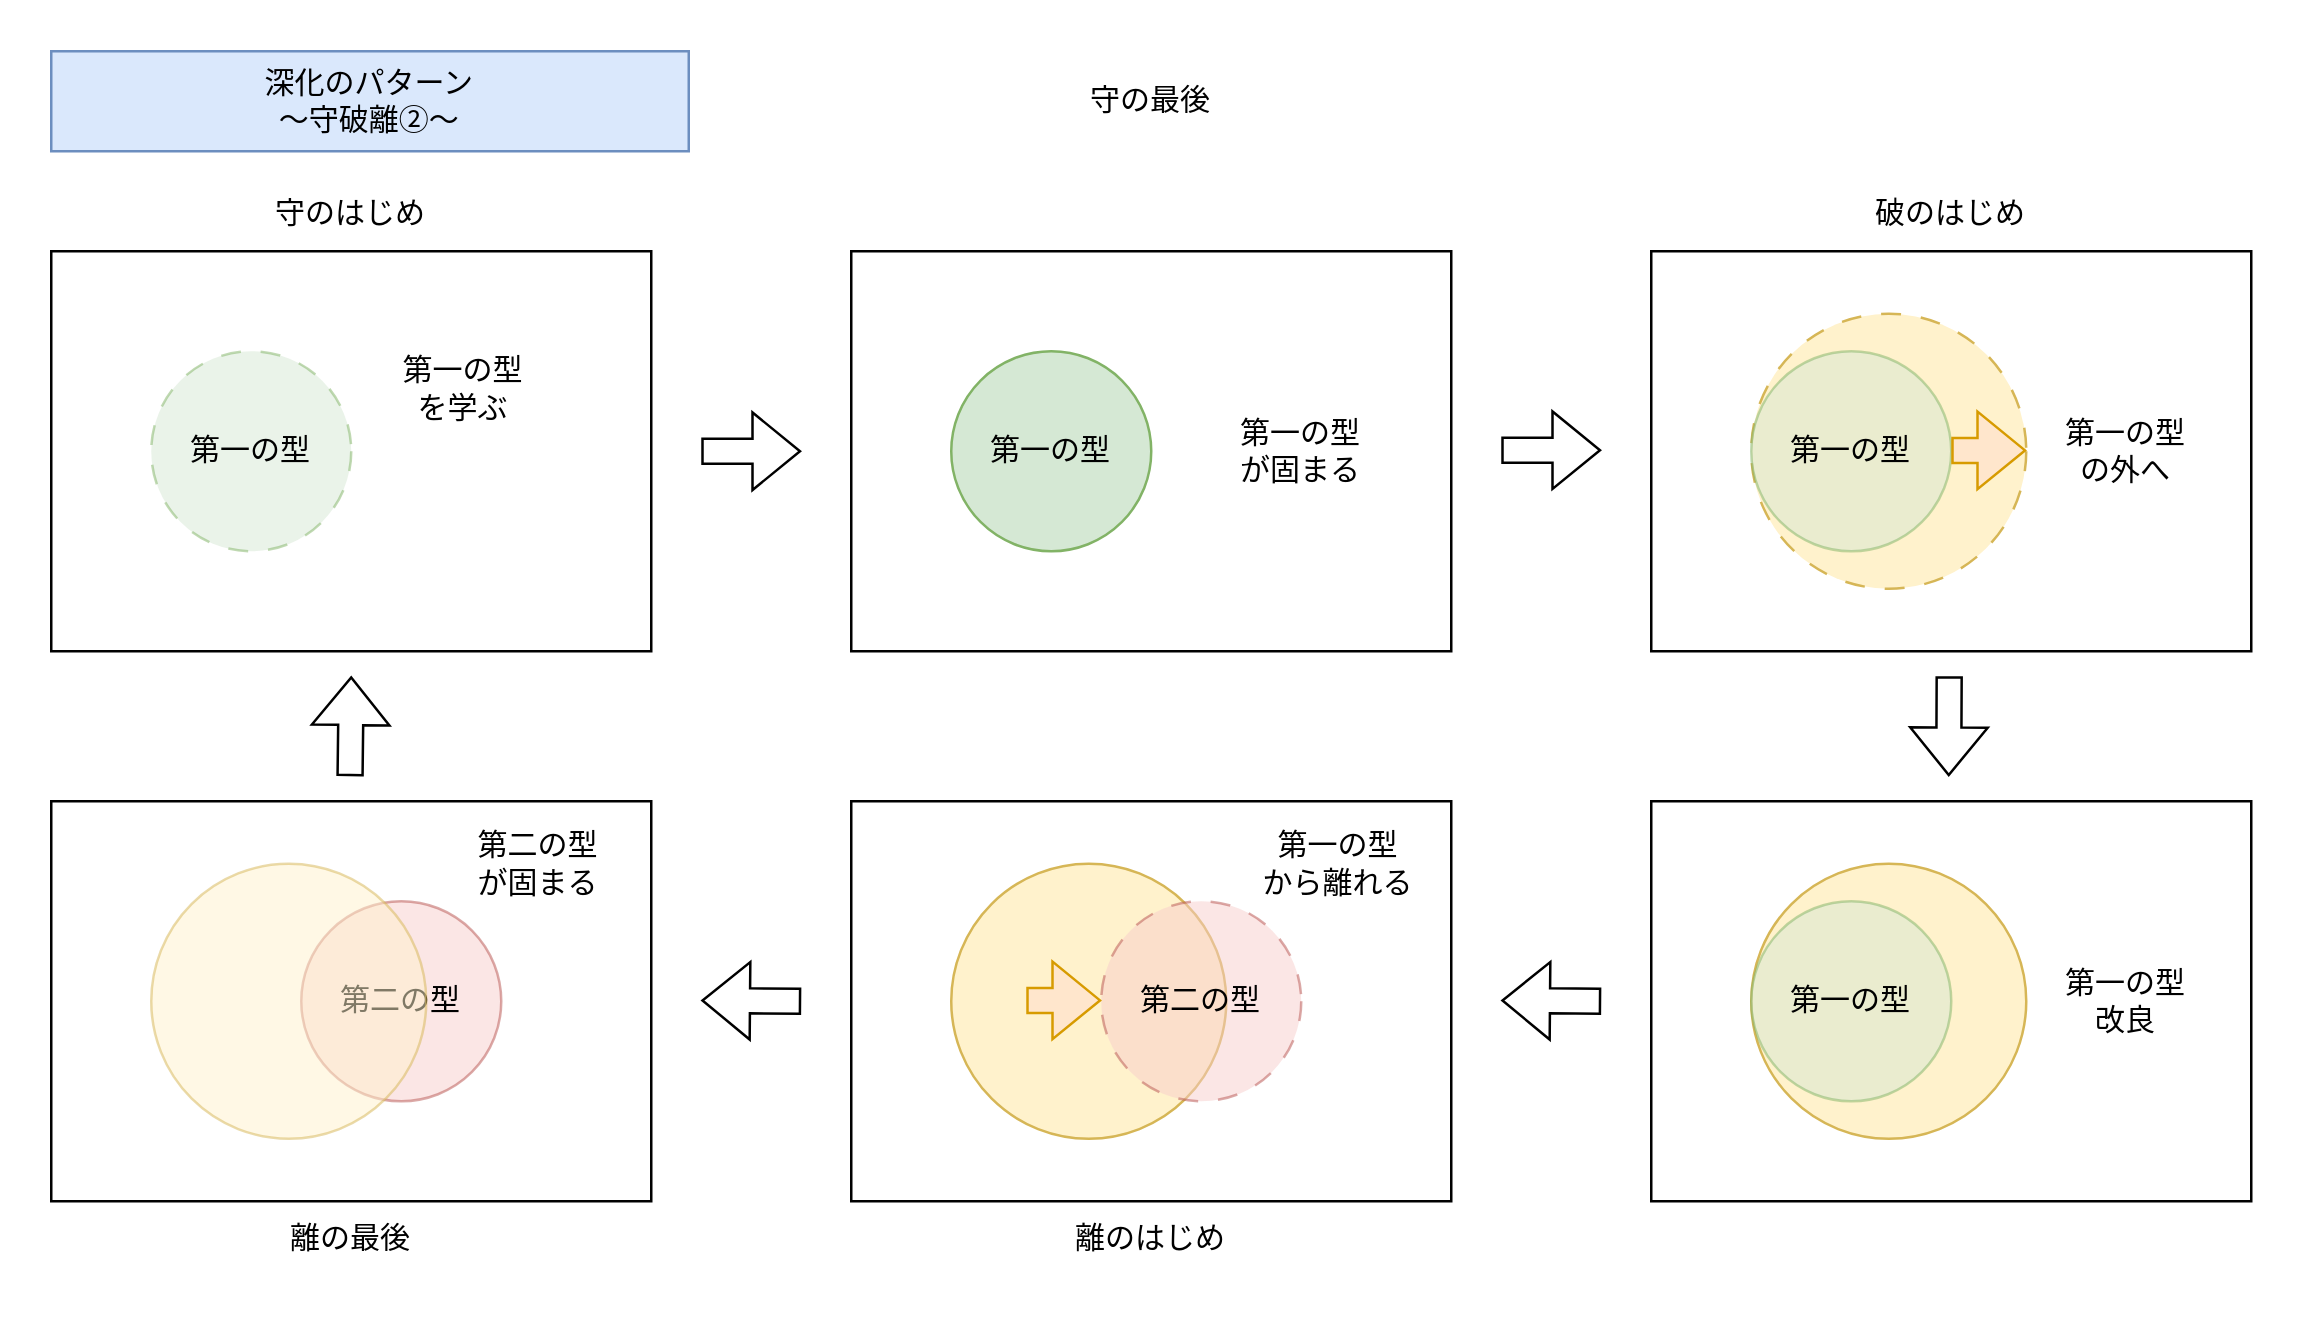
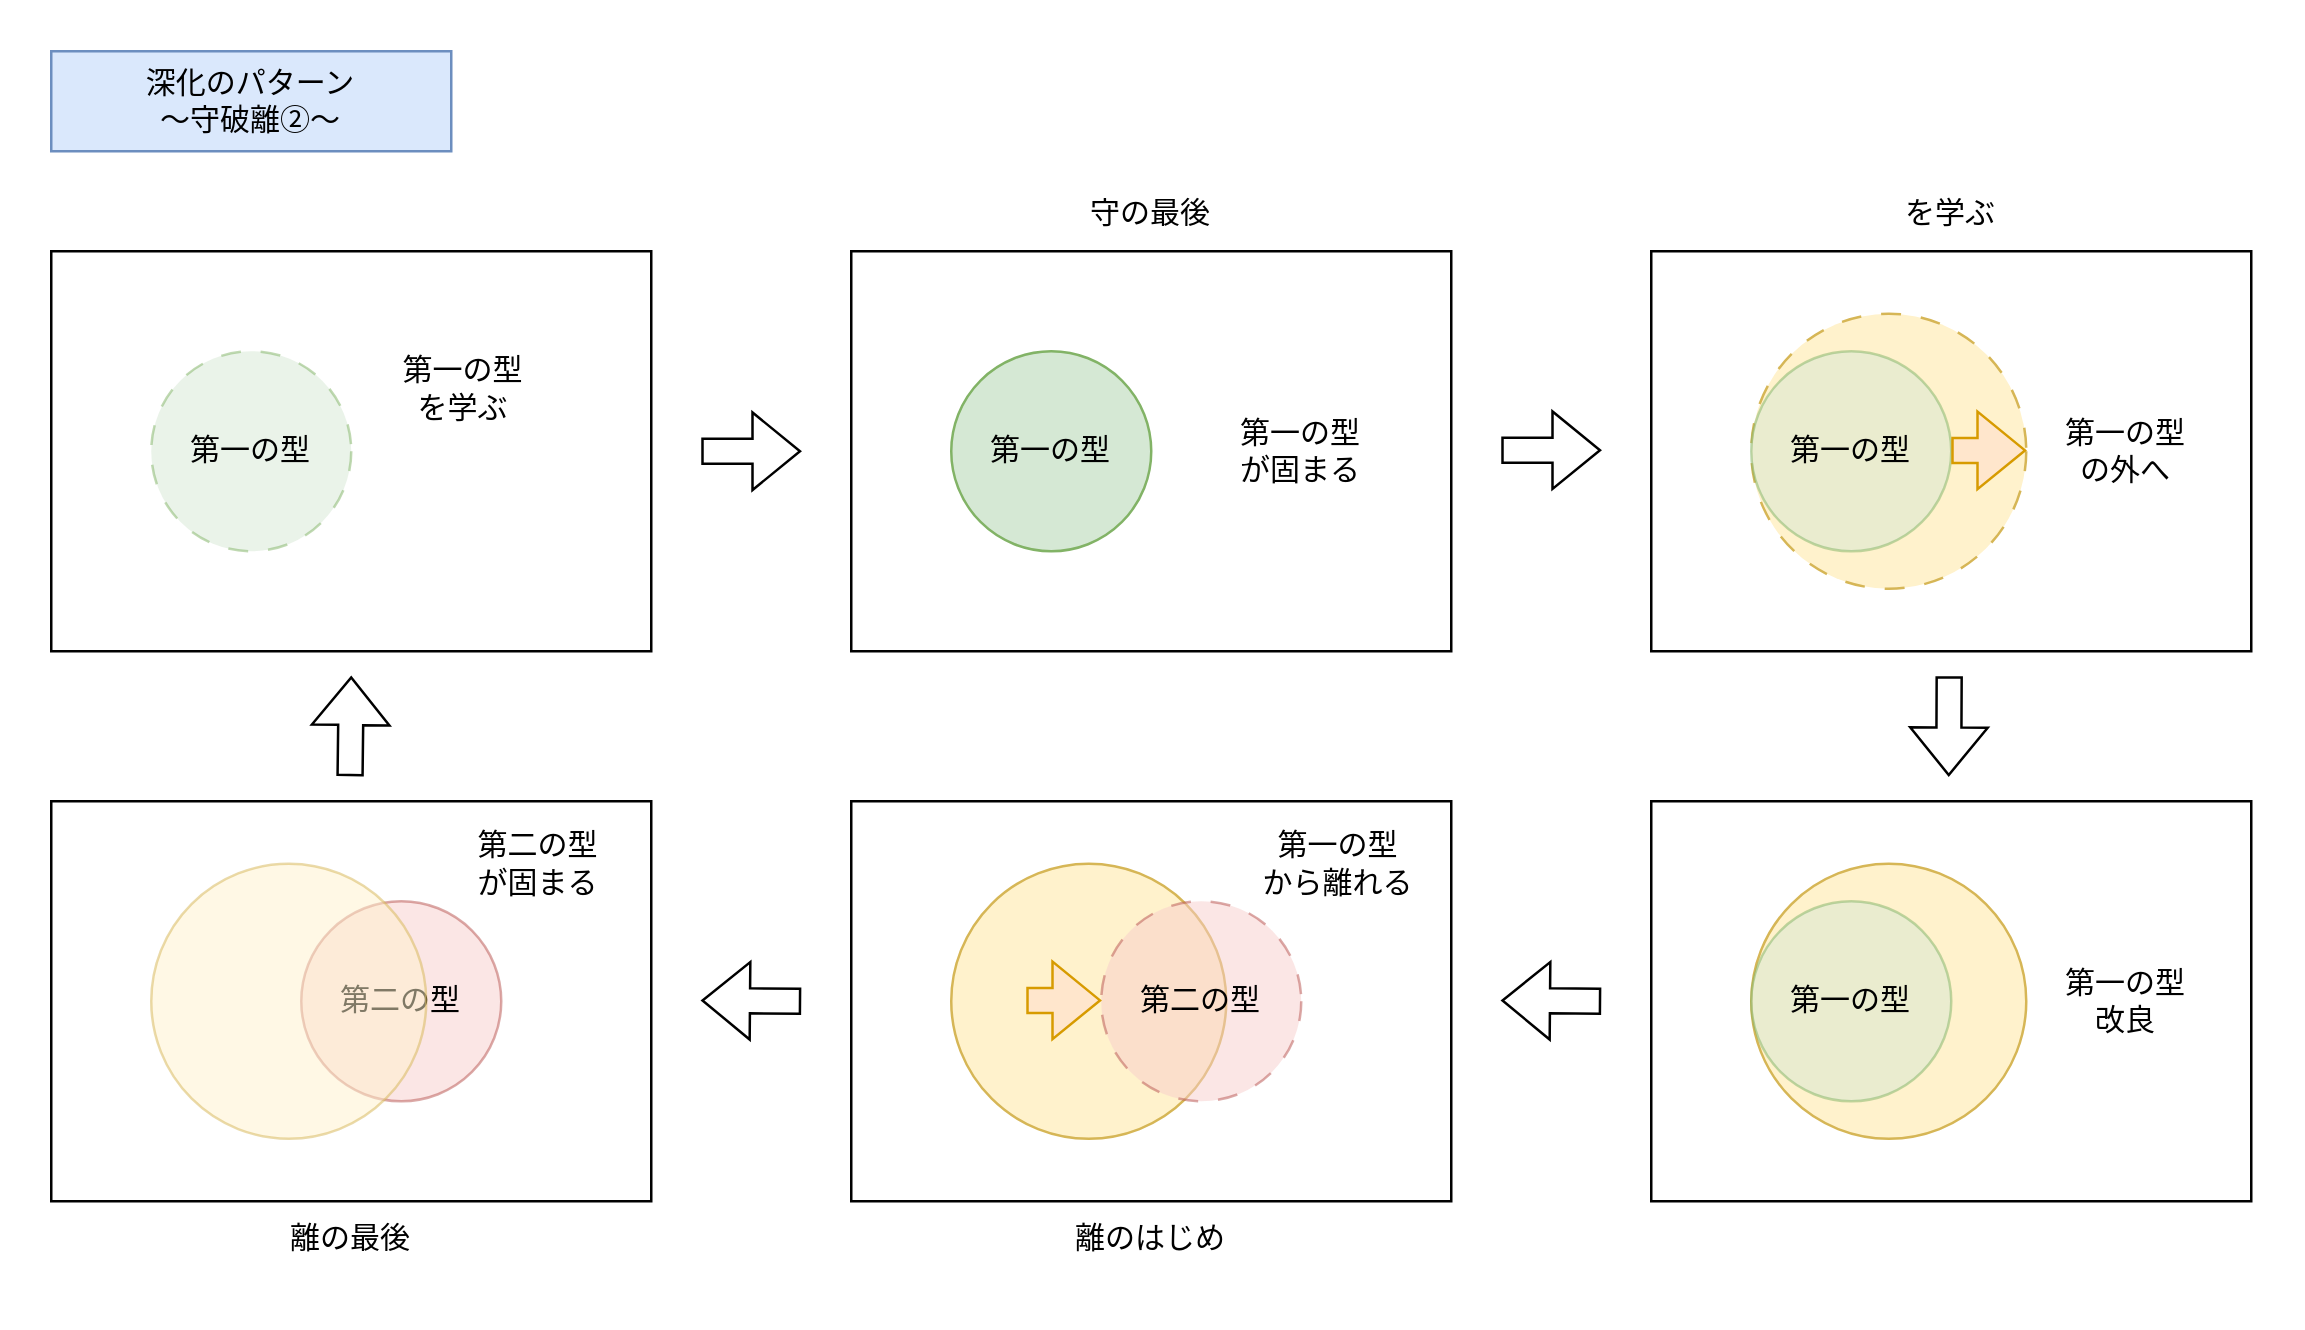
(370, 101) -> (251, 101)
(1151, 101) -> (1151, 214)
(351, 214) -> none
(1951, 214) -> (1951, 214)
